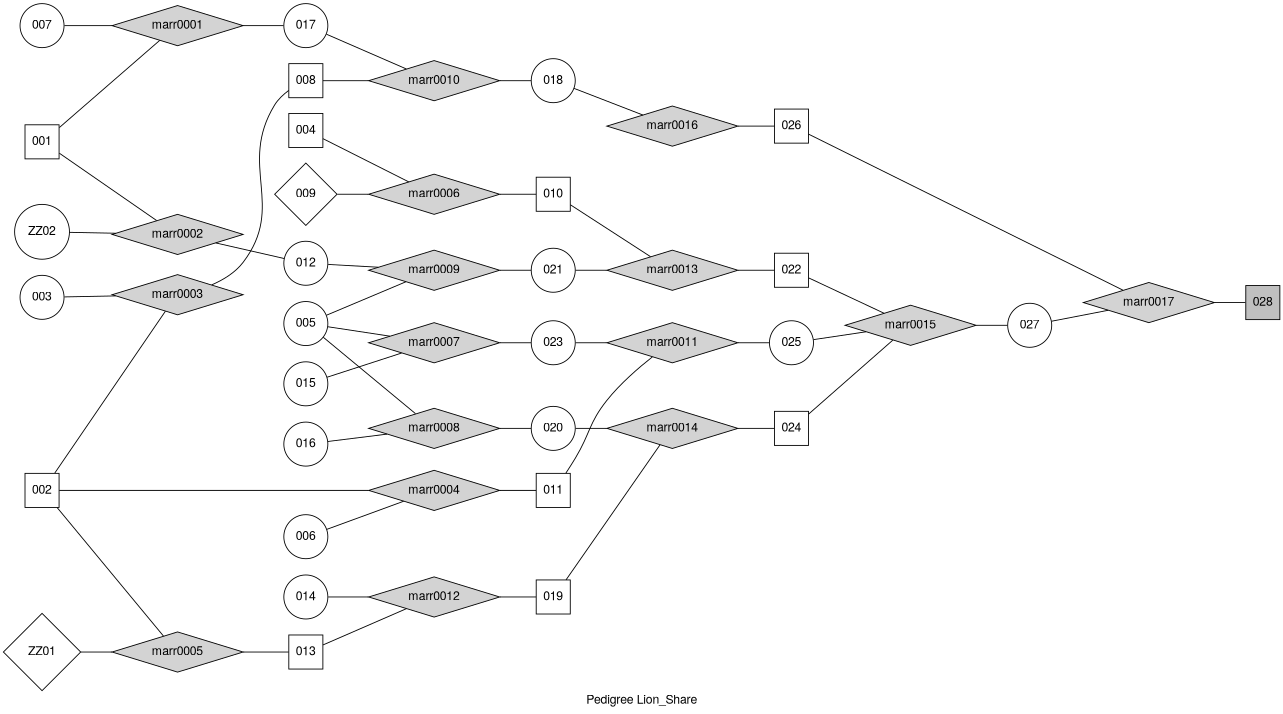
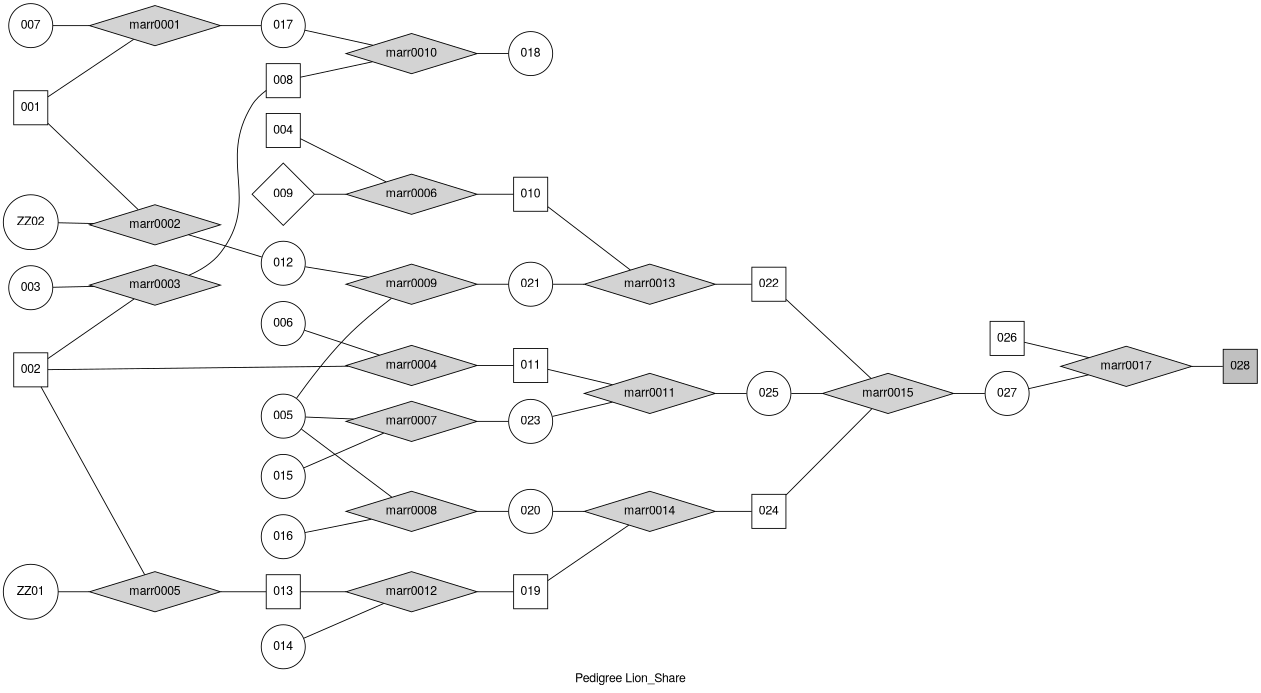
(672, 126) -> none
(42, 652) -> (31, 592)
